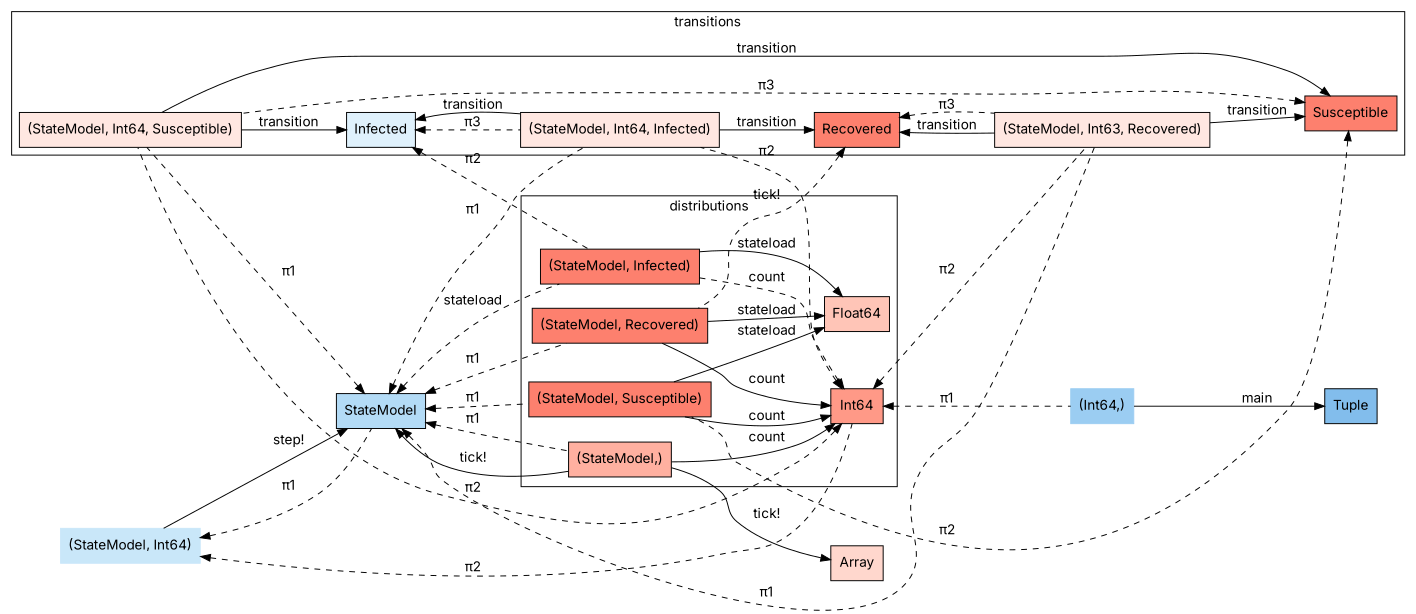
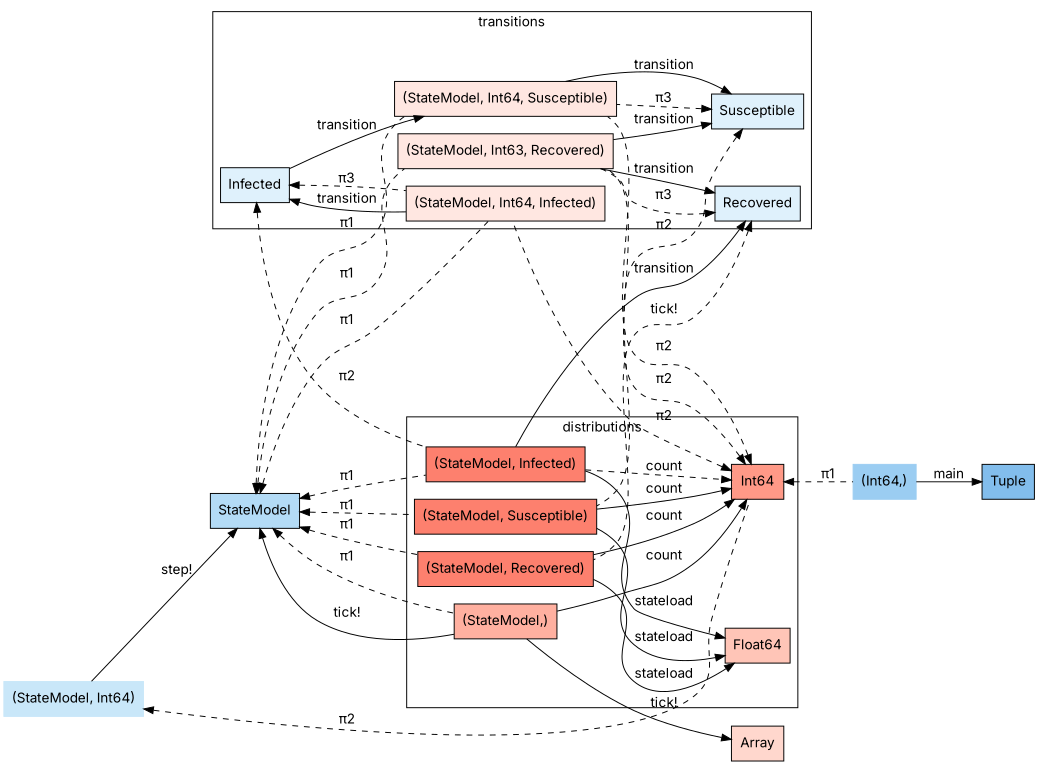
(1351, 113) -> (758, 111)
(289, 130) -> (351, 141)
(762, 130) -> (611, 318)
(857, 130) -> (758, 204)
(473, 301) -> (347, 476)
(305, 502) -> none
